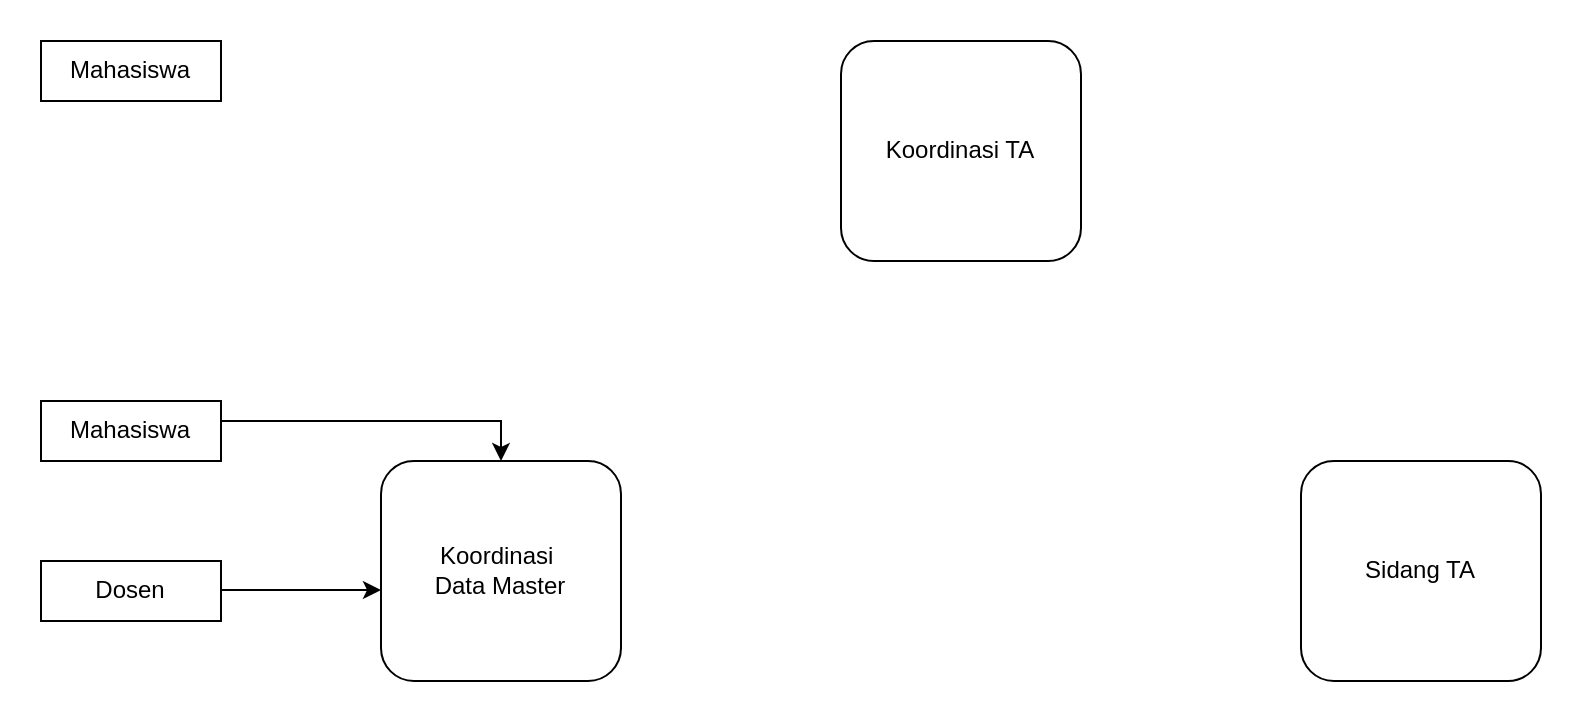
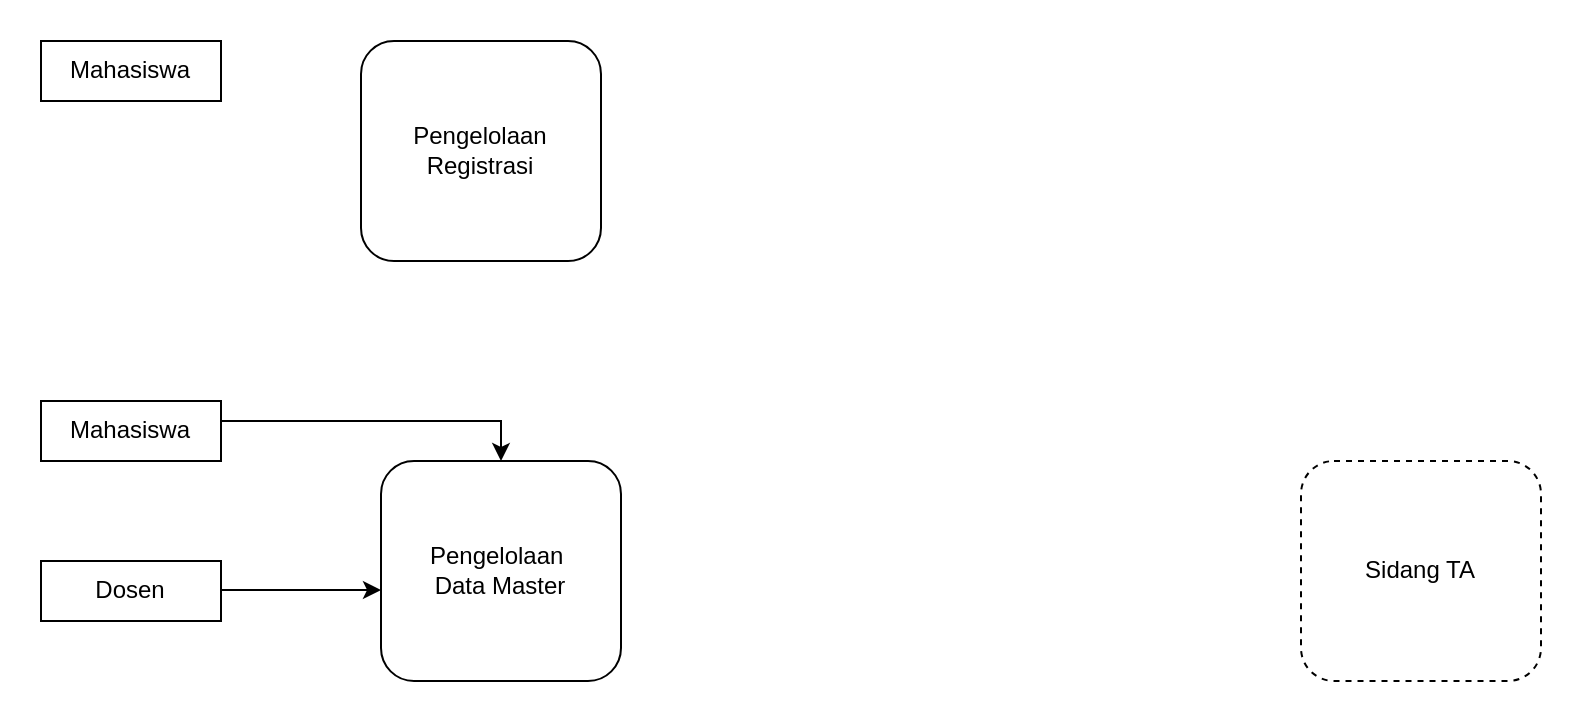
none -> (481, 151)
(961, 151) -> none
(501, 571) -> (501, 571)
(1421, 571) -> (1421, 571)
